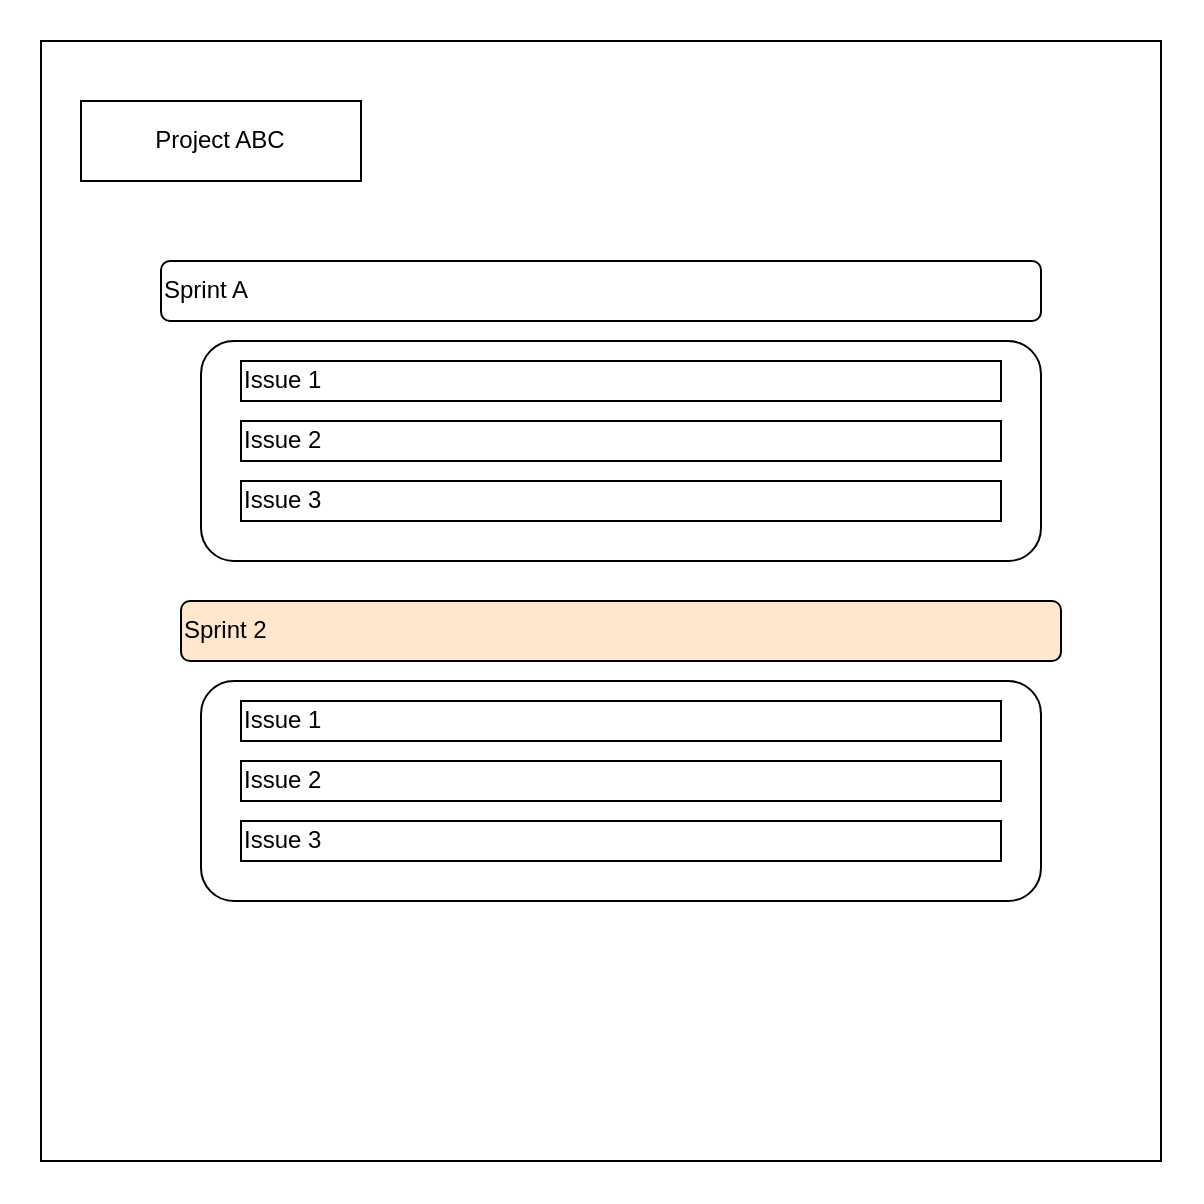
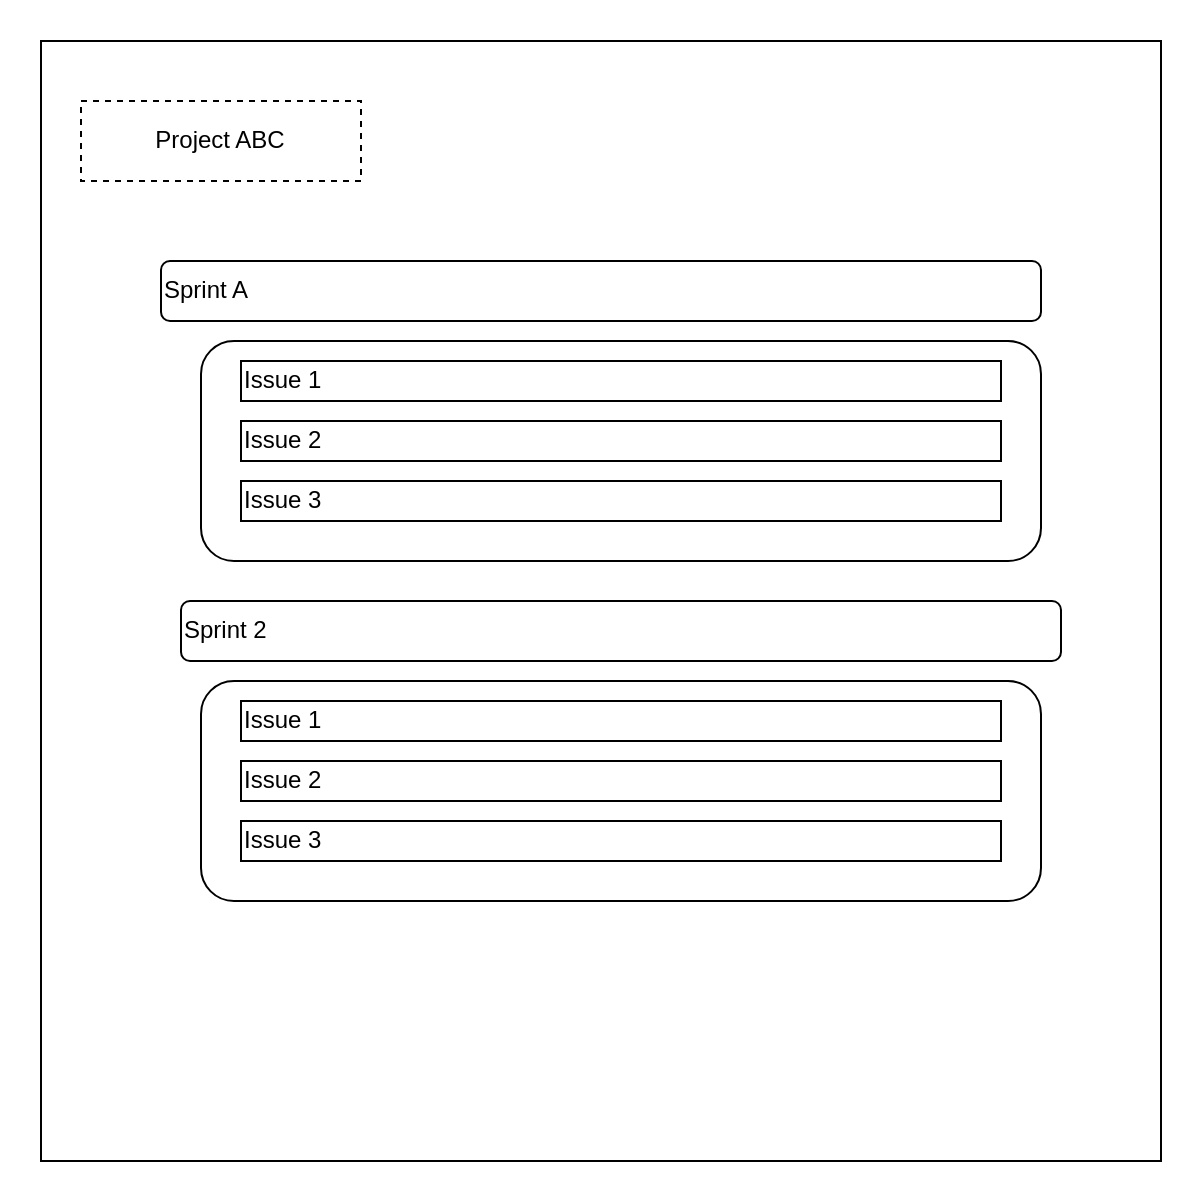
(221, 141) -> (221, 141)
(621, 631) -> (621, 631)
